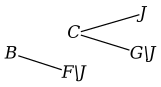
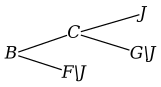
none -> (43, 44)
